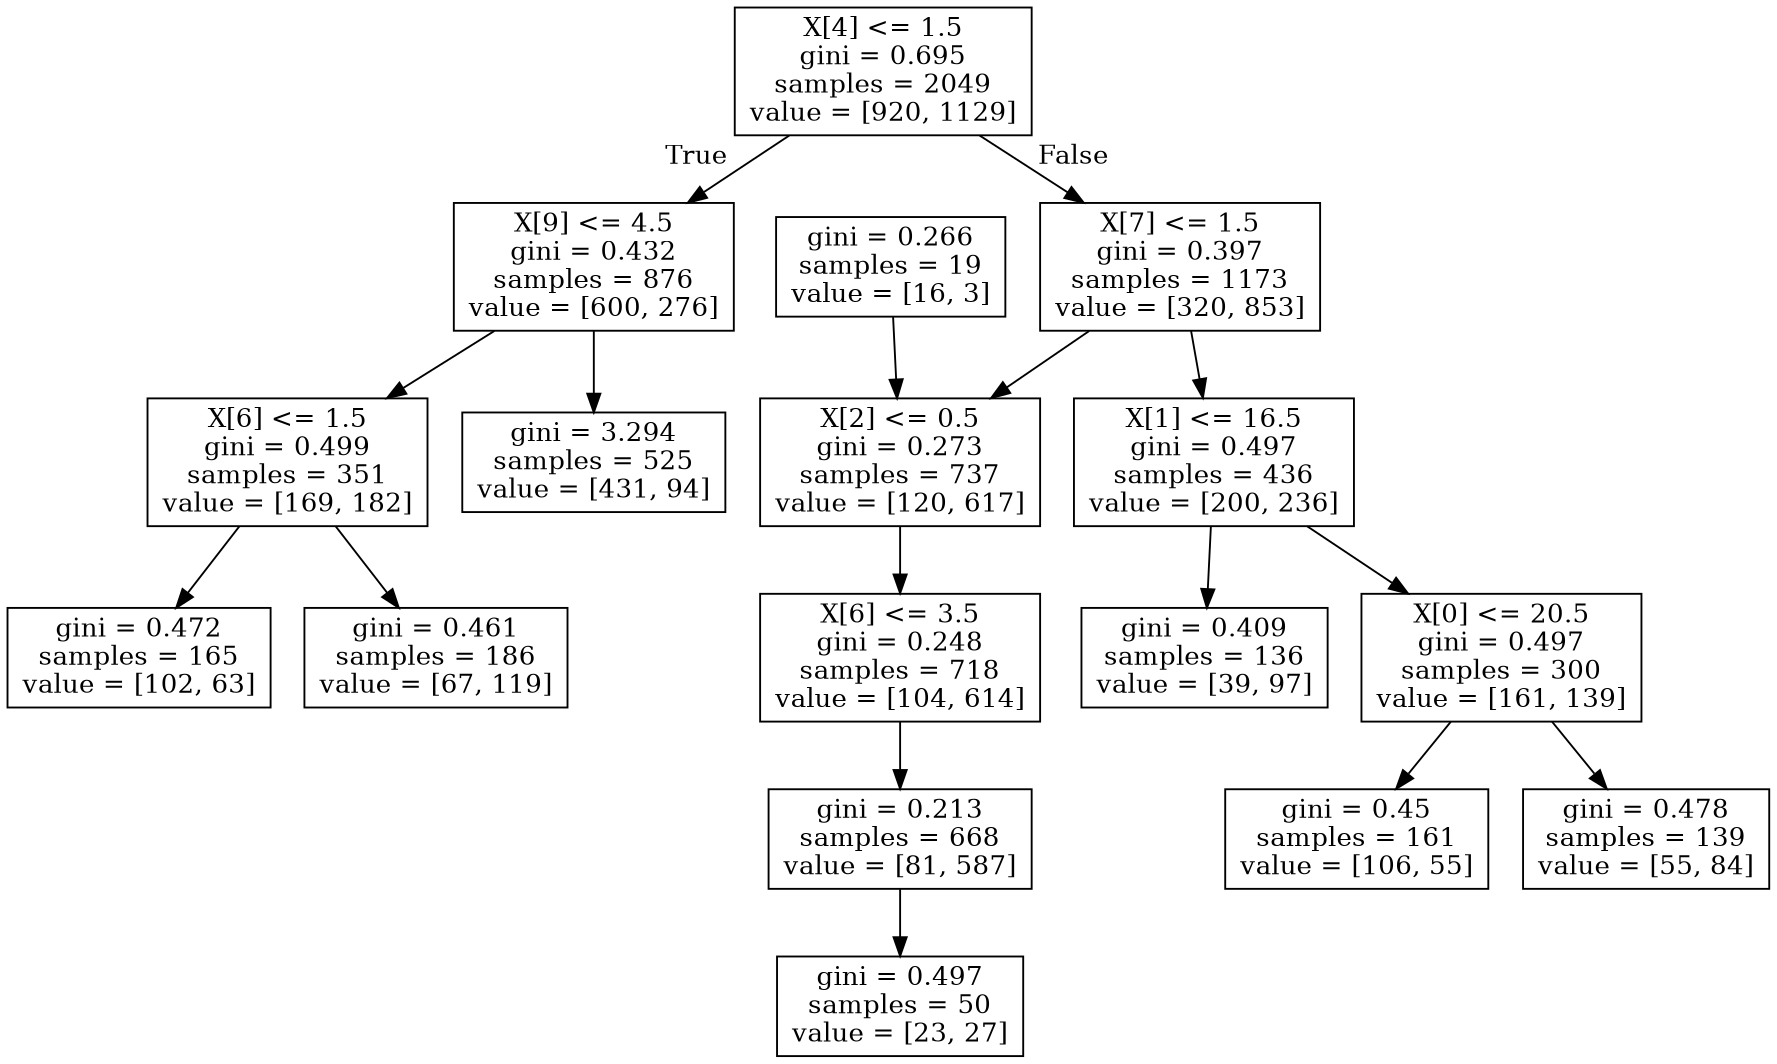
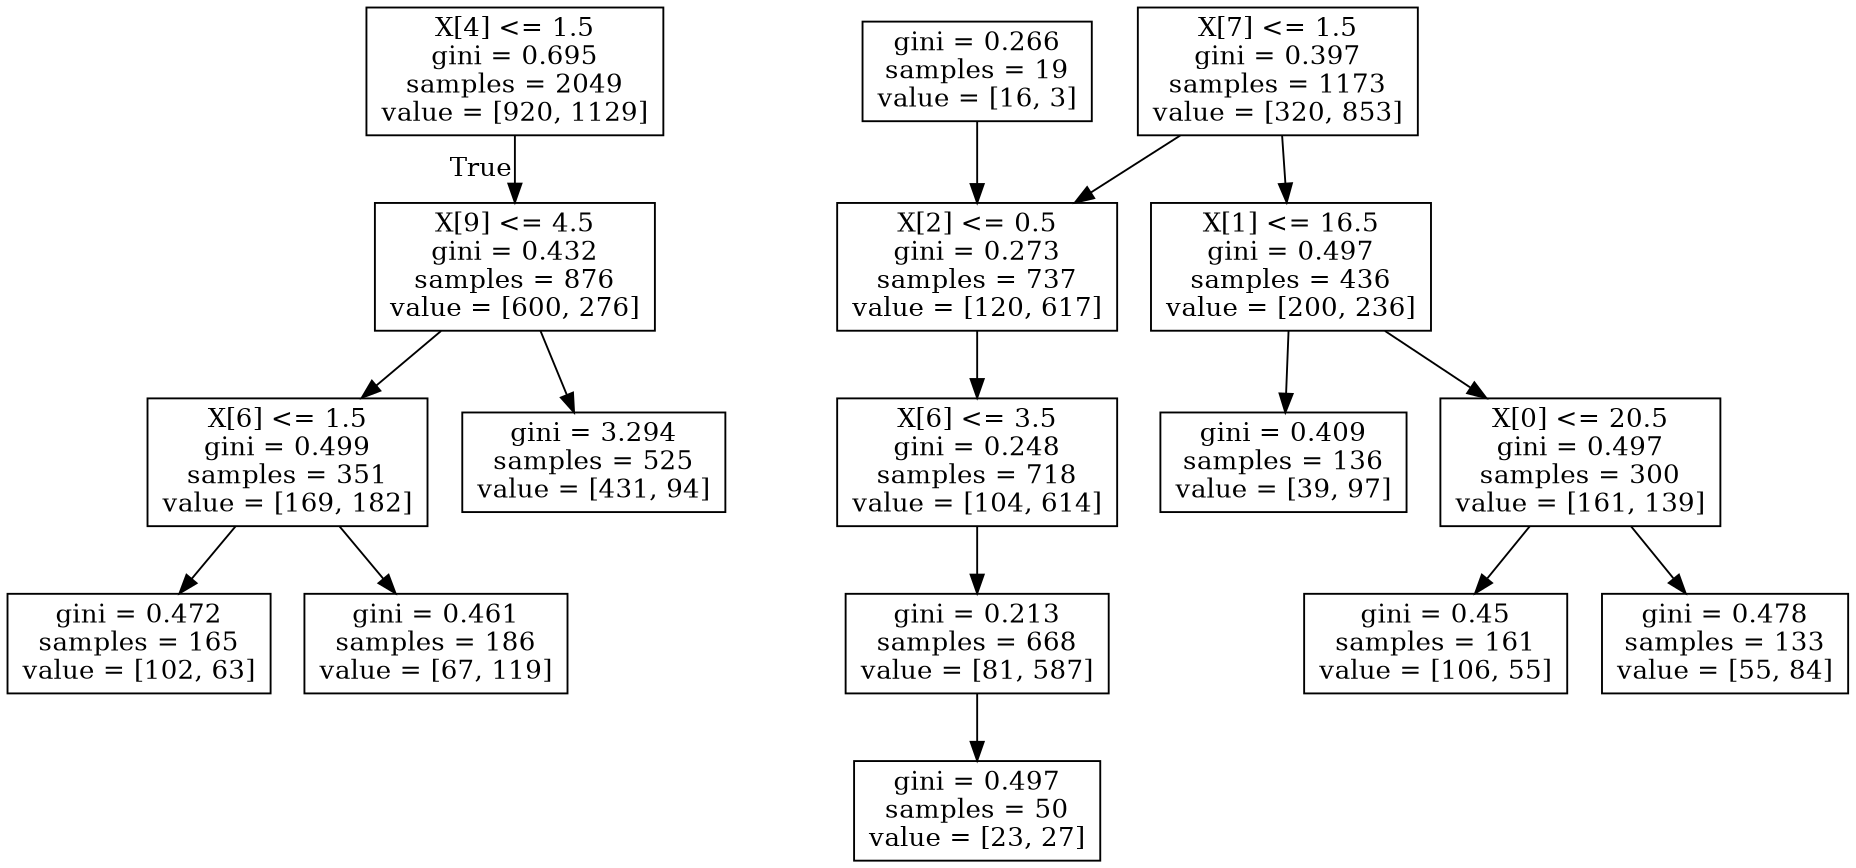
(1024, 164) -> none
(1646, 839) -> (1725, 644)
